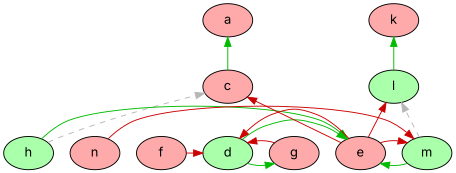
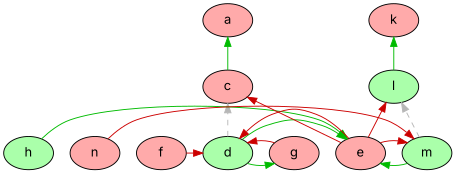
(121, 116) -> (228, 125)
